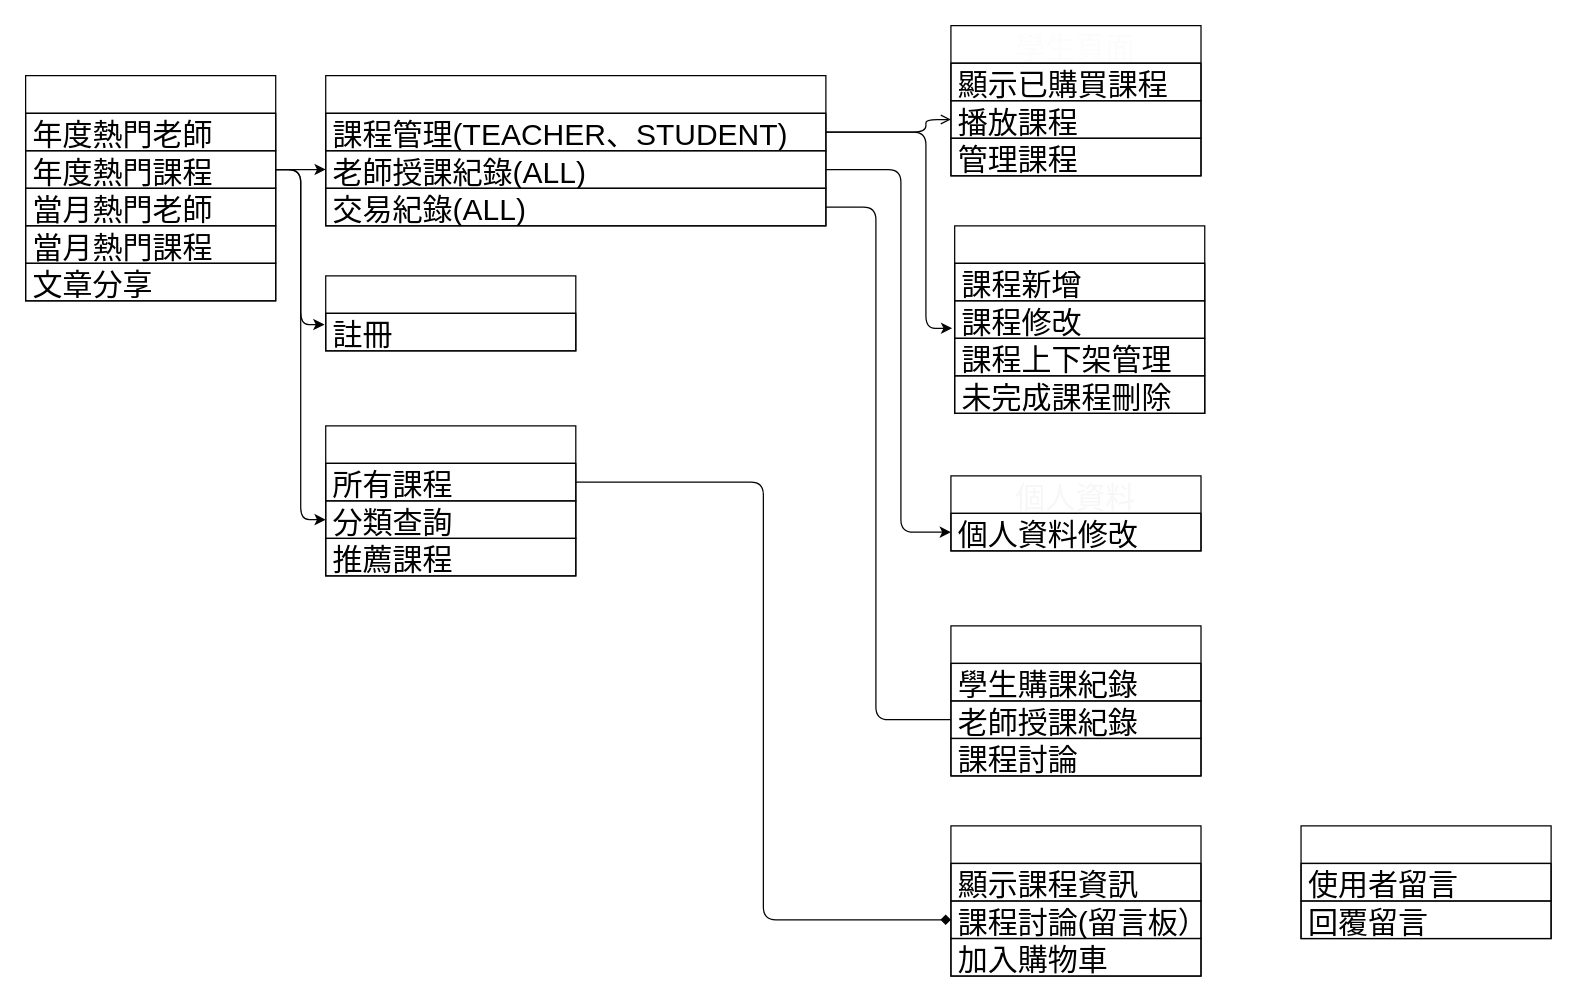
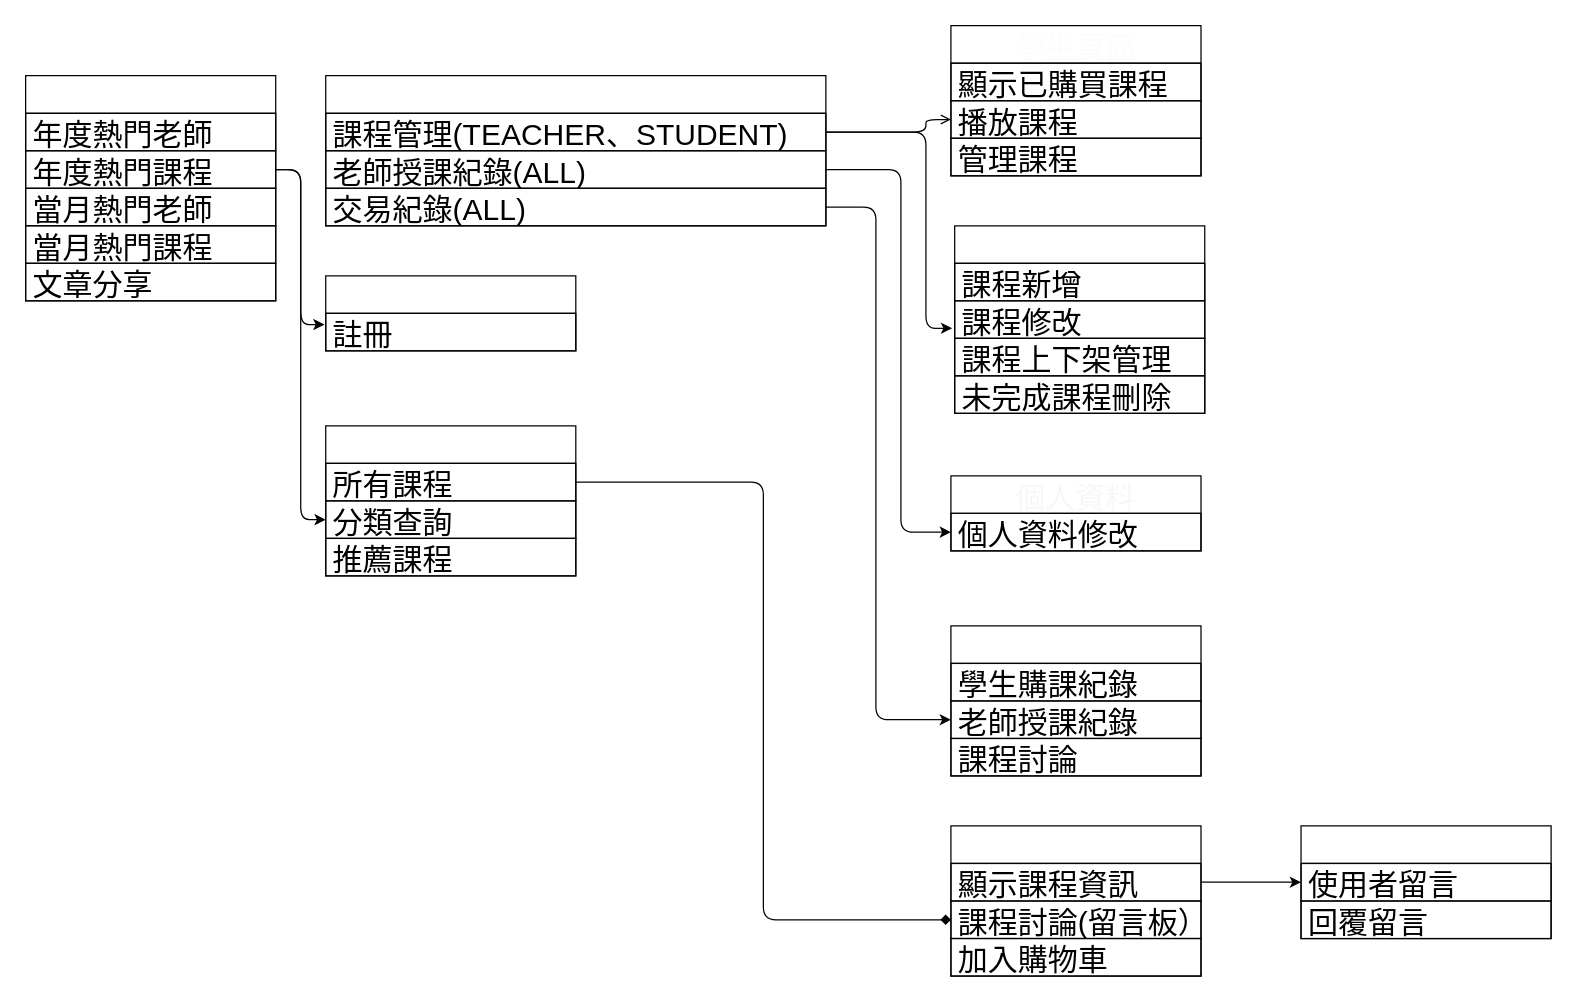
(307, 169) -> none
(943, 719) -> (941, 719)
none -> (1247, 882)
